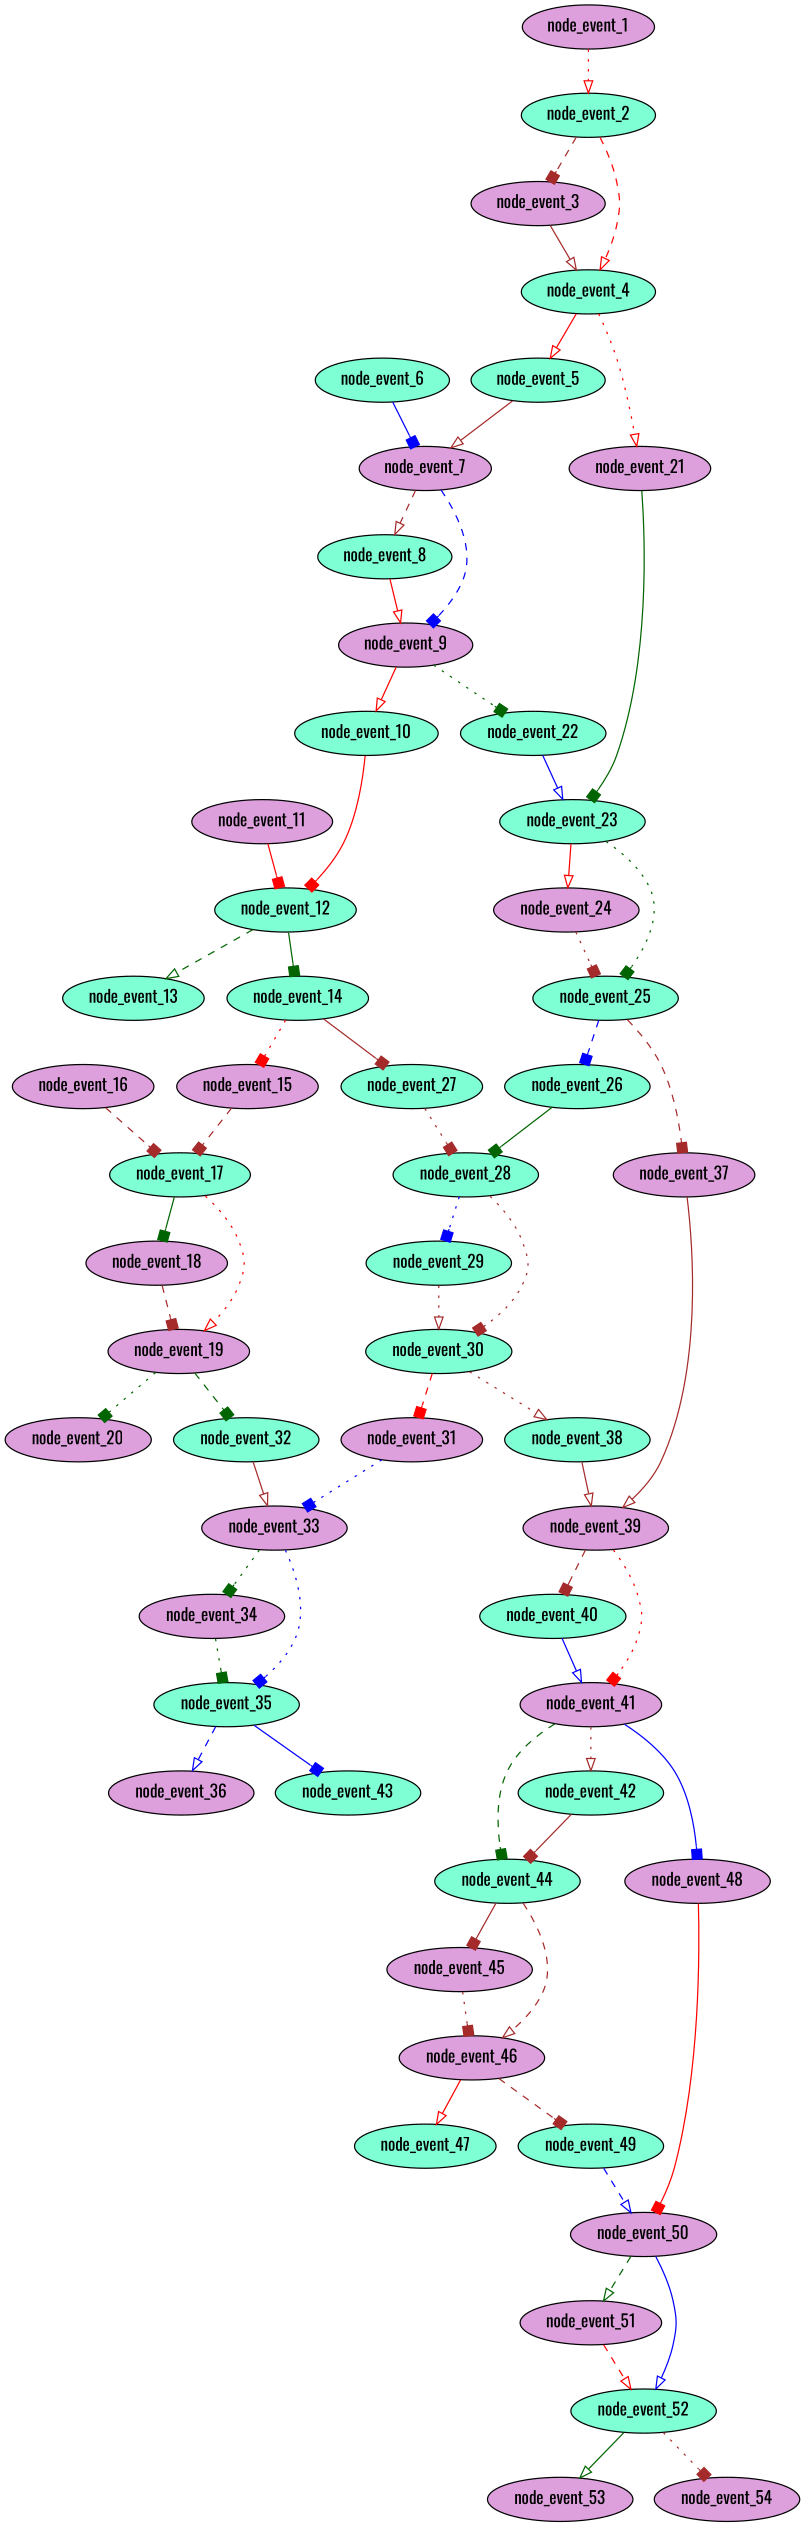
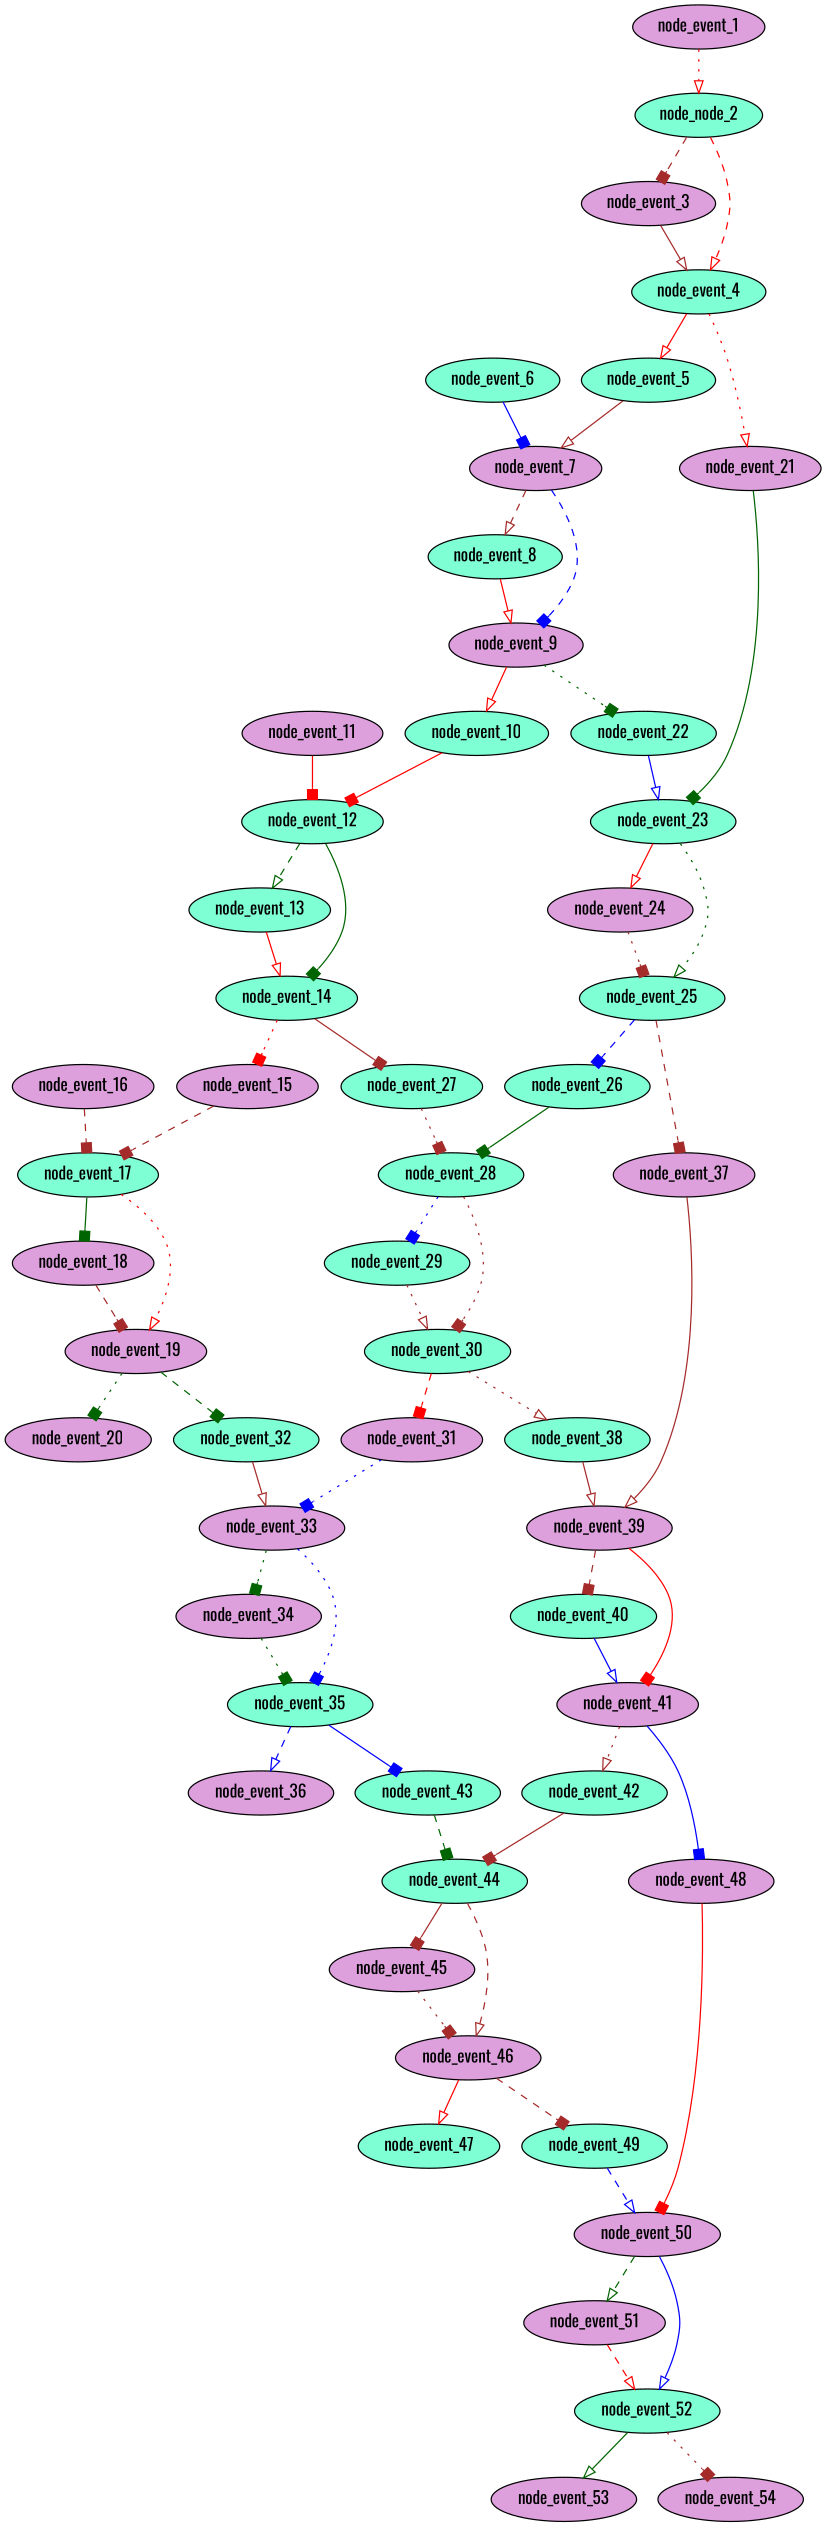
(588, 115) -> (699, 115)
(653, 897) -> (708, 906)
none -> (271, 948)
(641, 1611) -> (671, 1605)
(506, 1775) -> (439, 1831)
